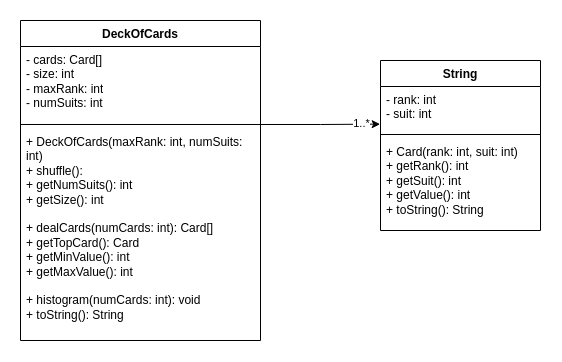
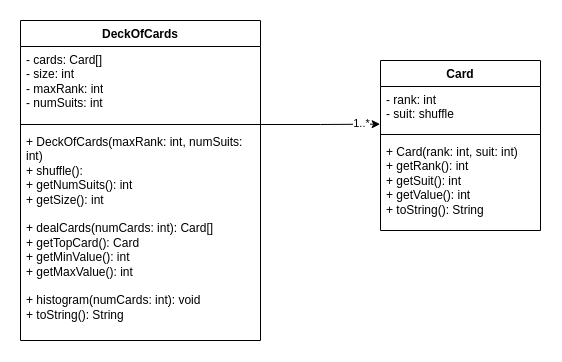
(461, 75) -> (461, 75)
(417, 108) -> (429, 108)
